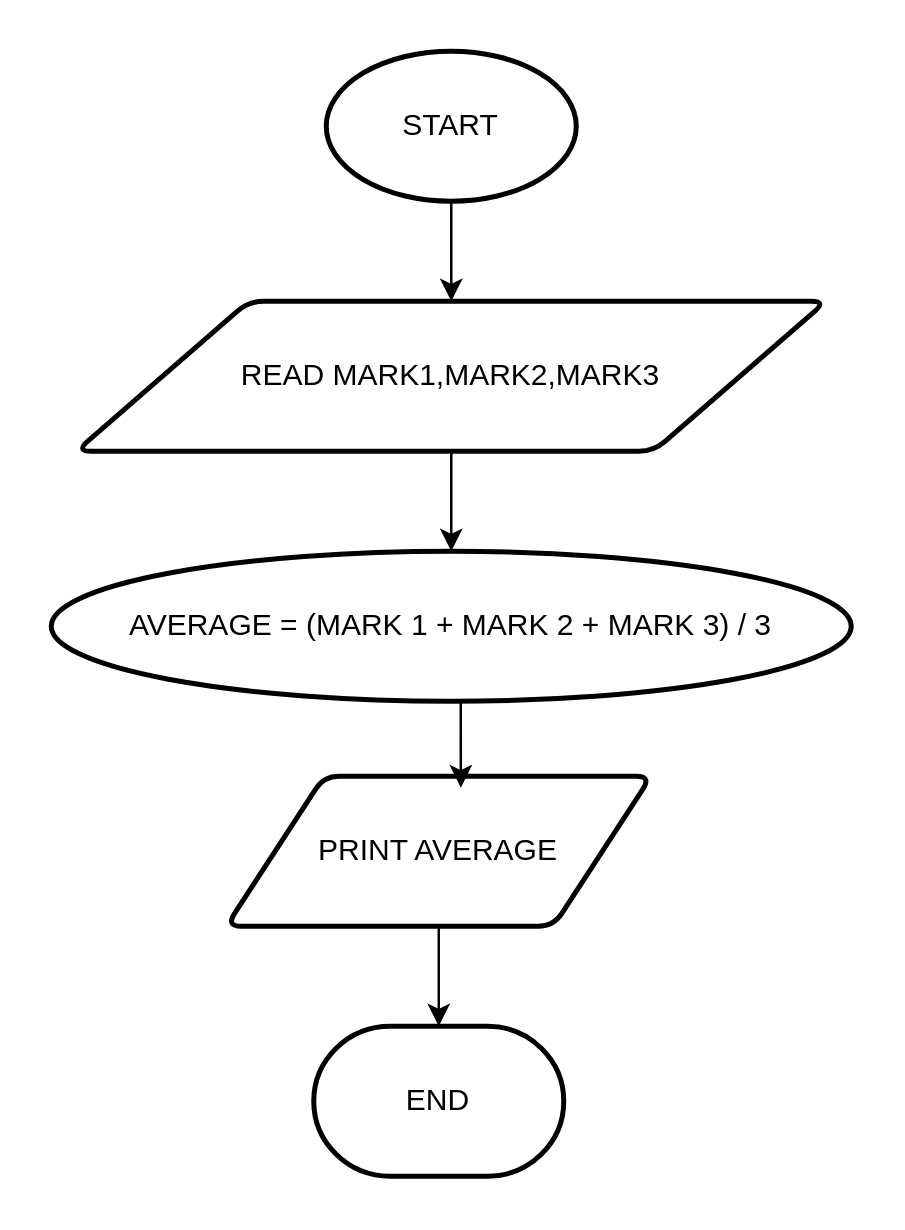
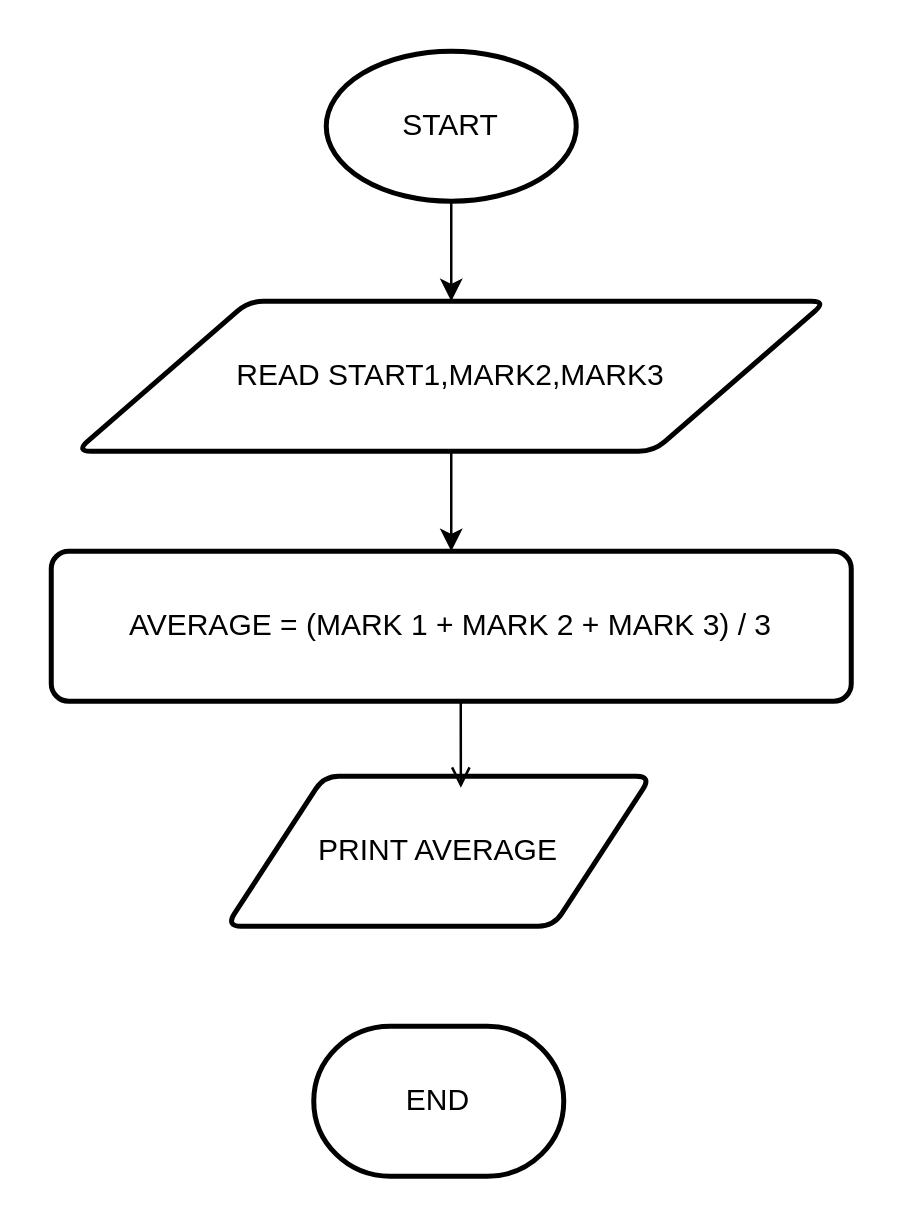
(451, 376) -> (451, 376)
(451, 626) -> (451, 626)
(461, 769) -> (461, 771)
(439, 968) -> none
